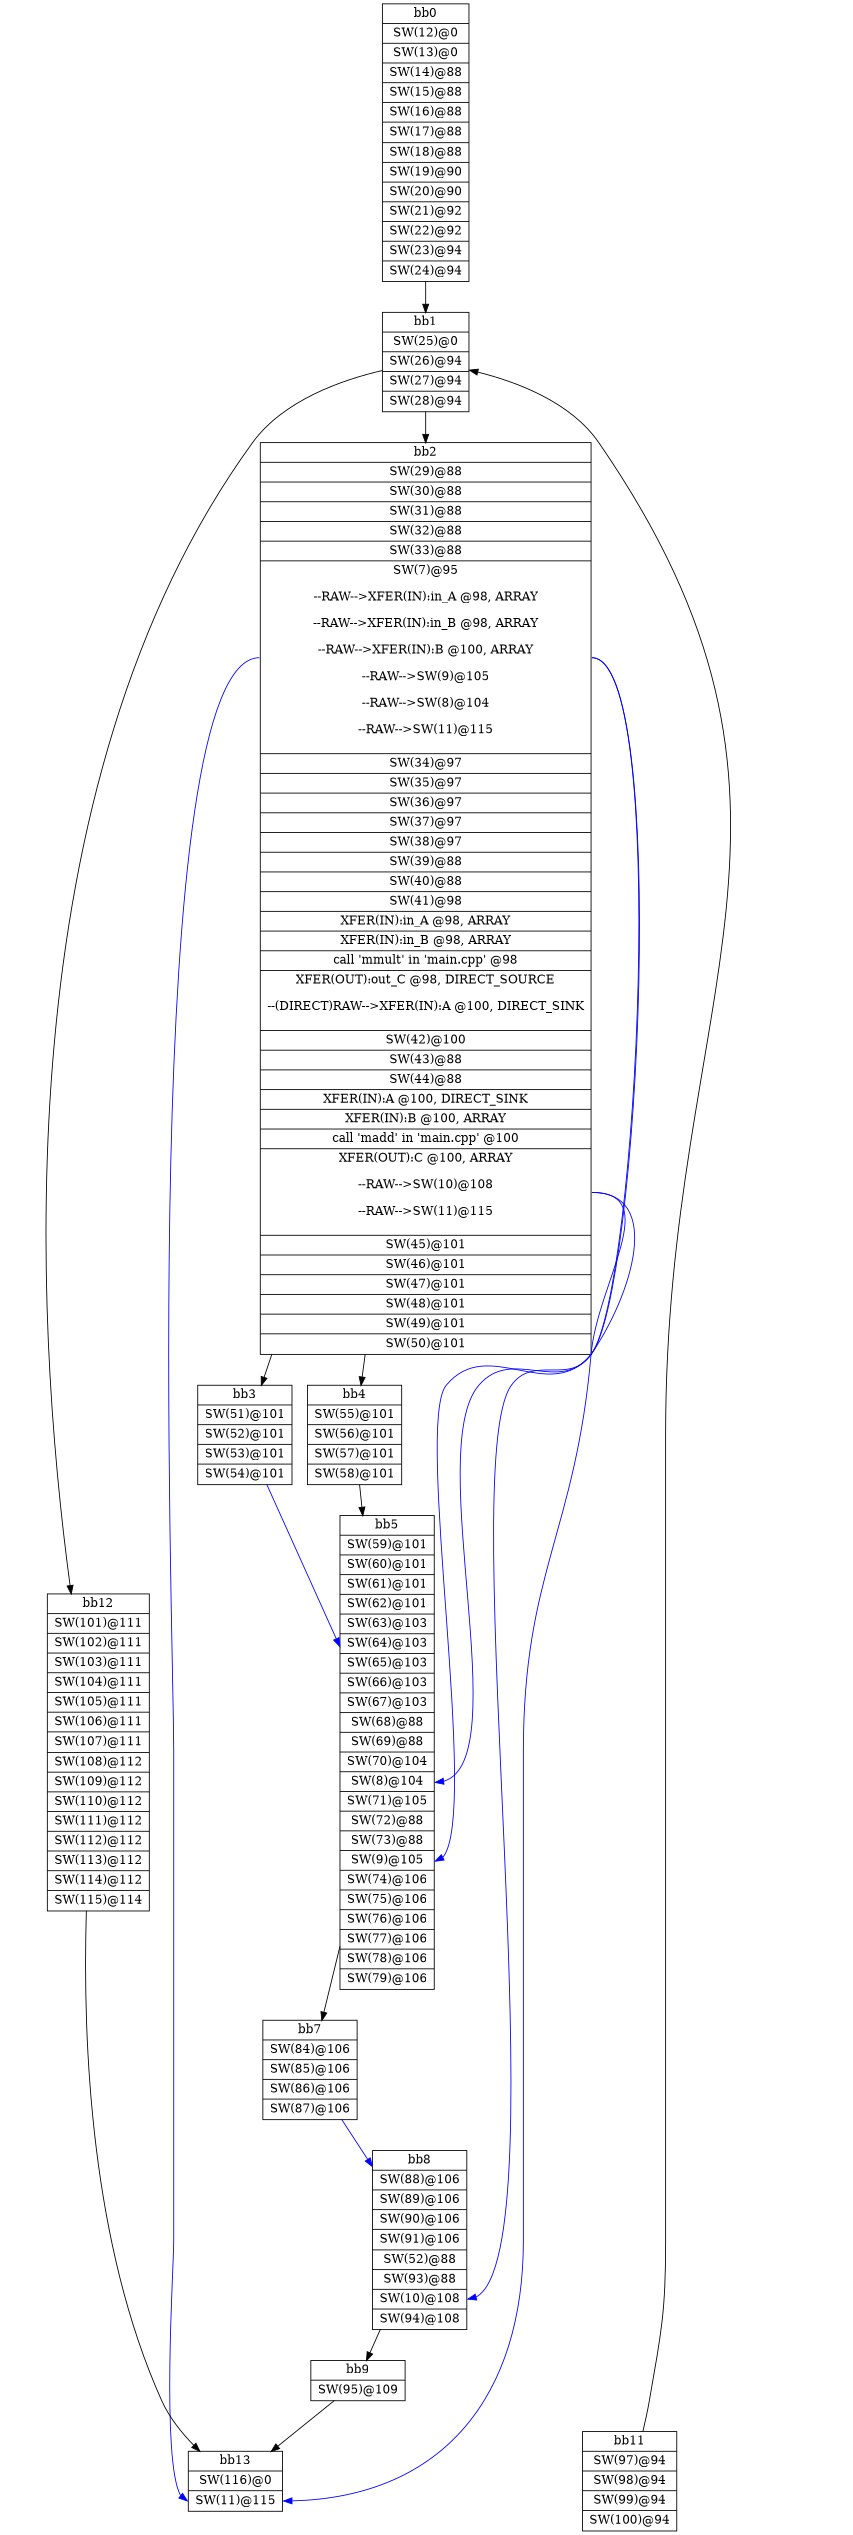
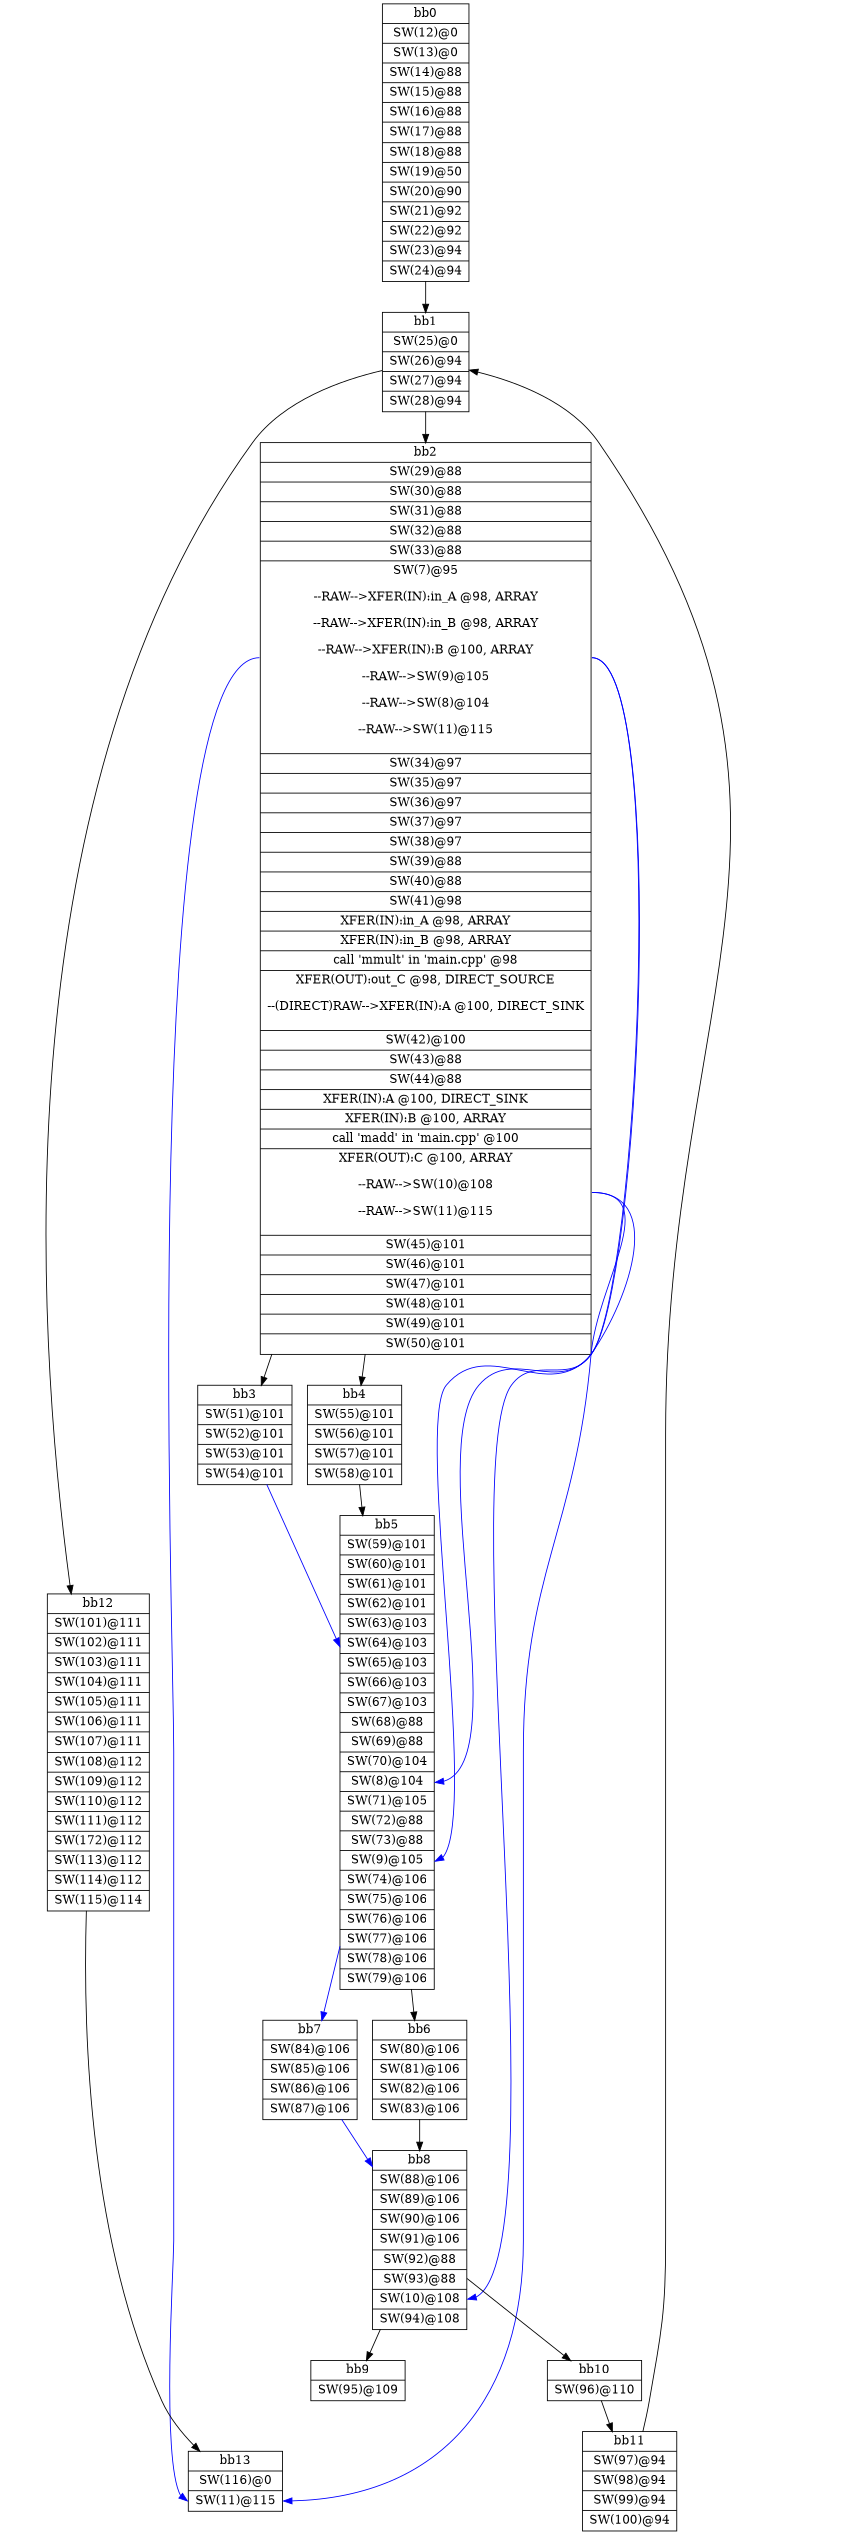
(426, 172) -> (426, 172)
(98, 1841) -> (98, 1841)
(332, 1979) -> (332, 1979)
none -> (420, 2070)
(420, 2259) -> (420, 2259)
none -> (594, 2381)
(306, 2423) -> none
